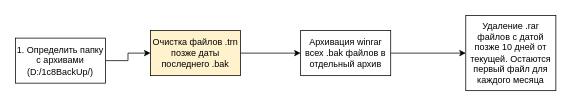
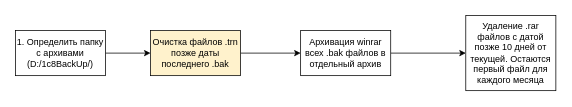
(60, 60) -> (60, 53)
